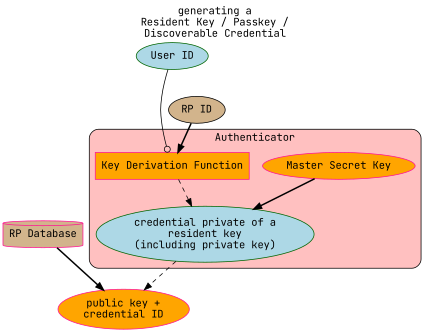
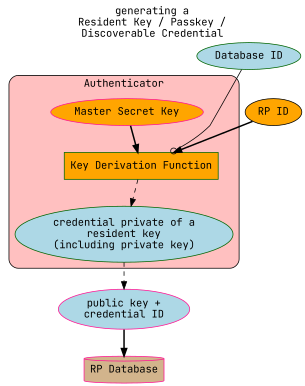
(172, 56) -> (249, 56)
(197, 110) -> (273, 112)
(172, 166) -> (141, 166)
(288, 192) -> (133, 135)
(77, 266) -> (124, 339)
(124, 309) -> (124, 309)
